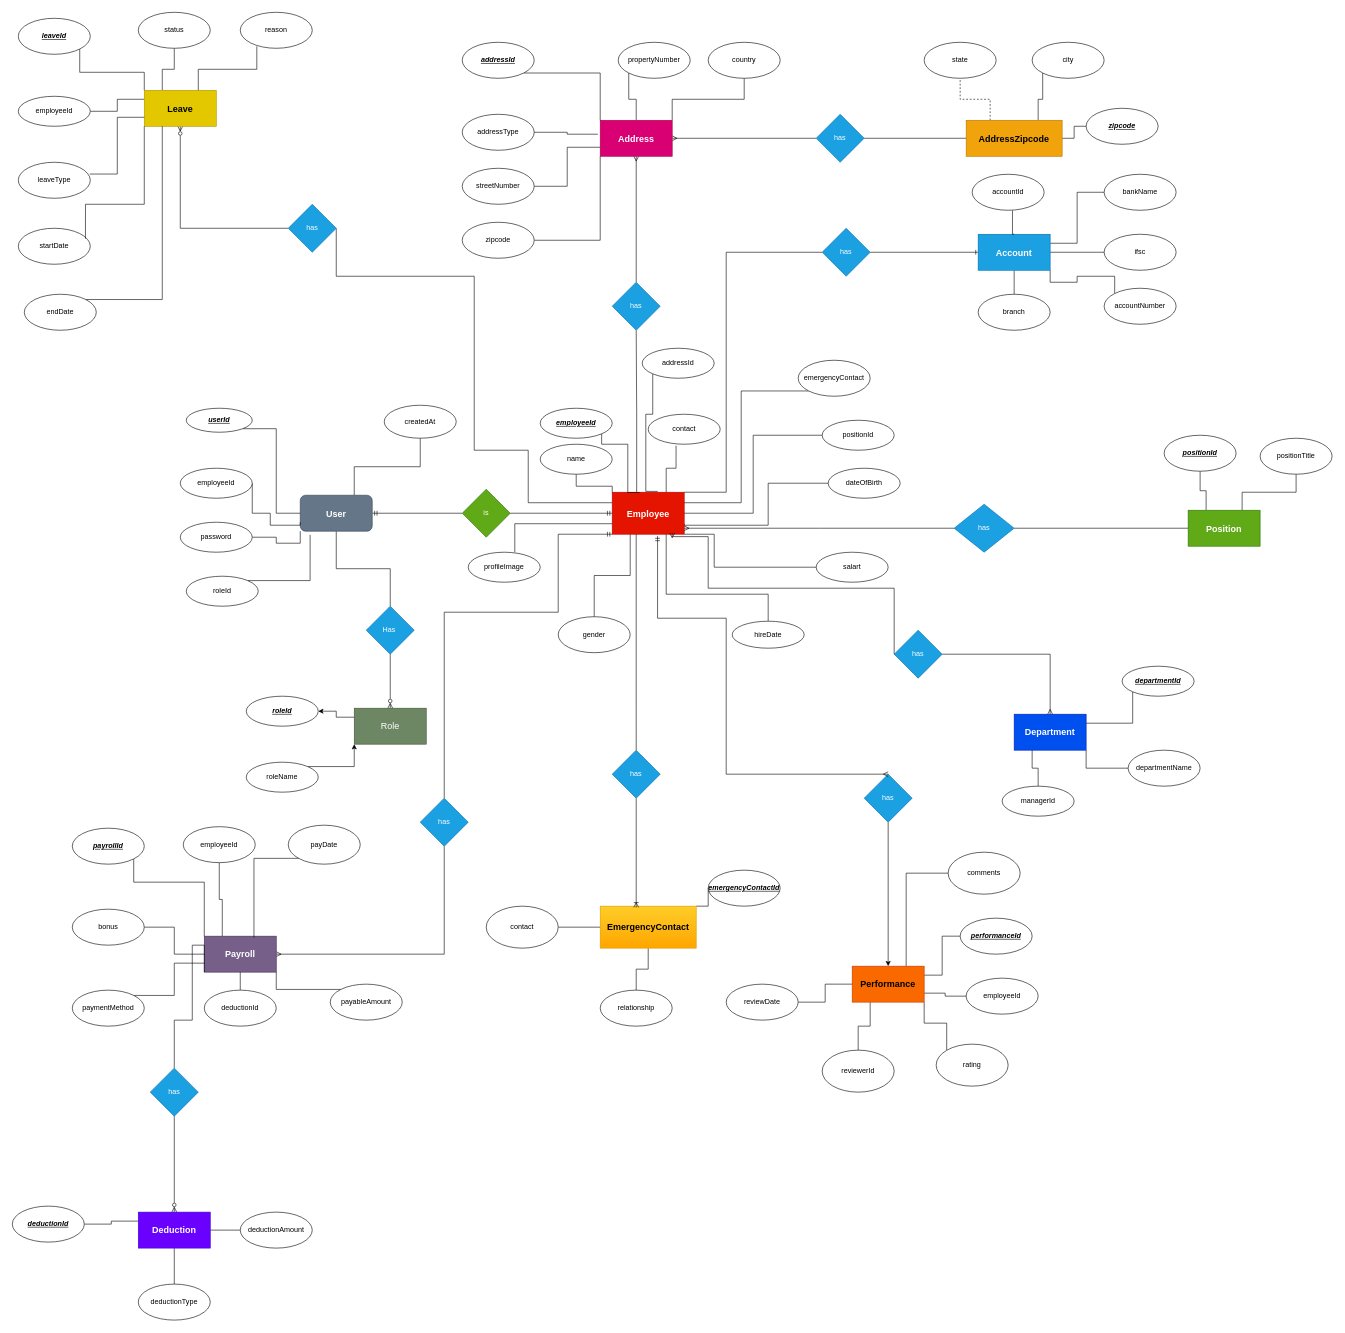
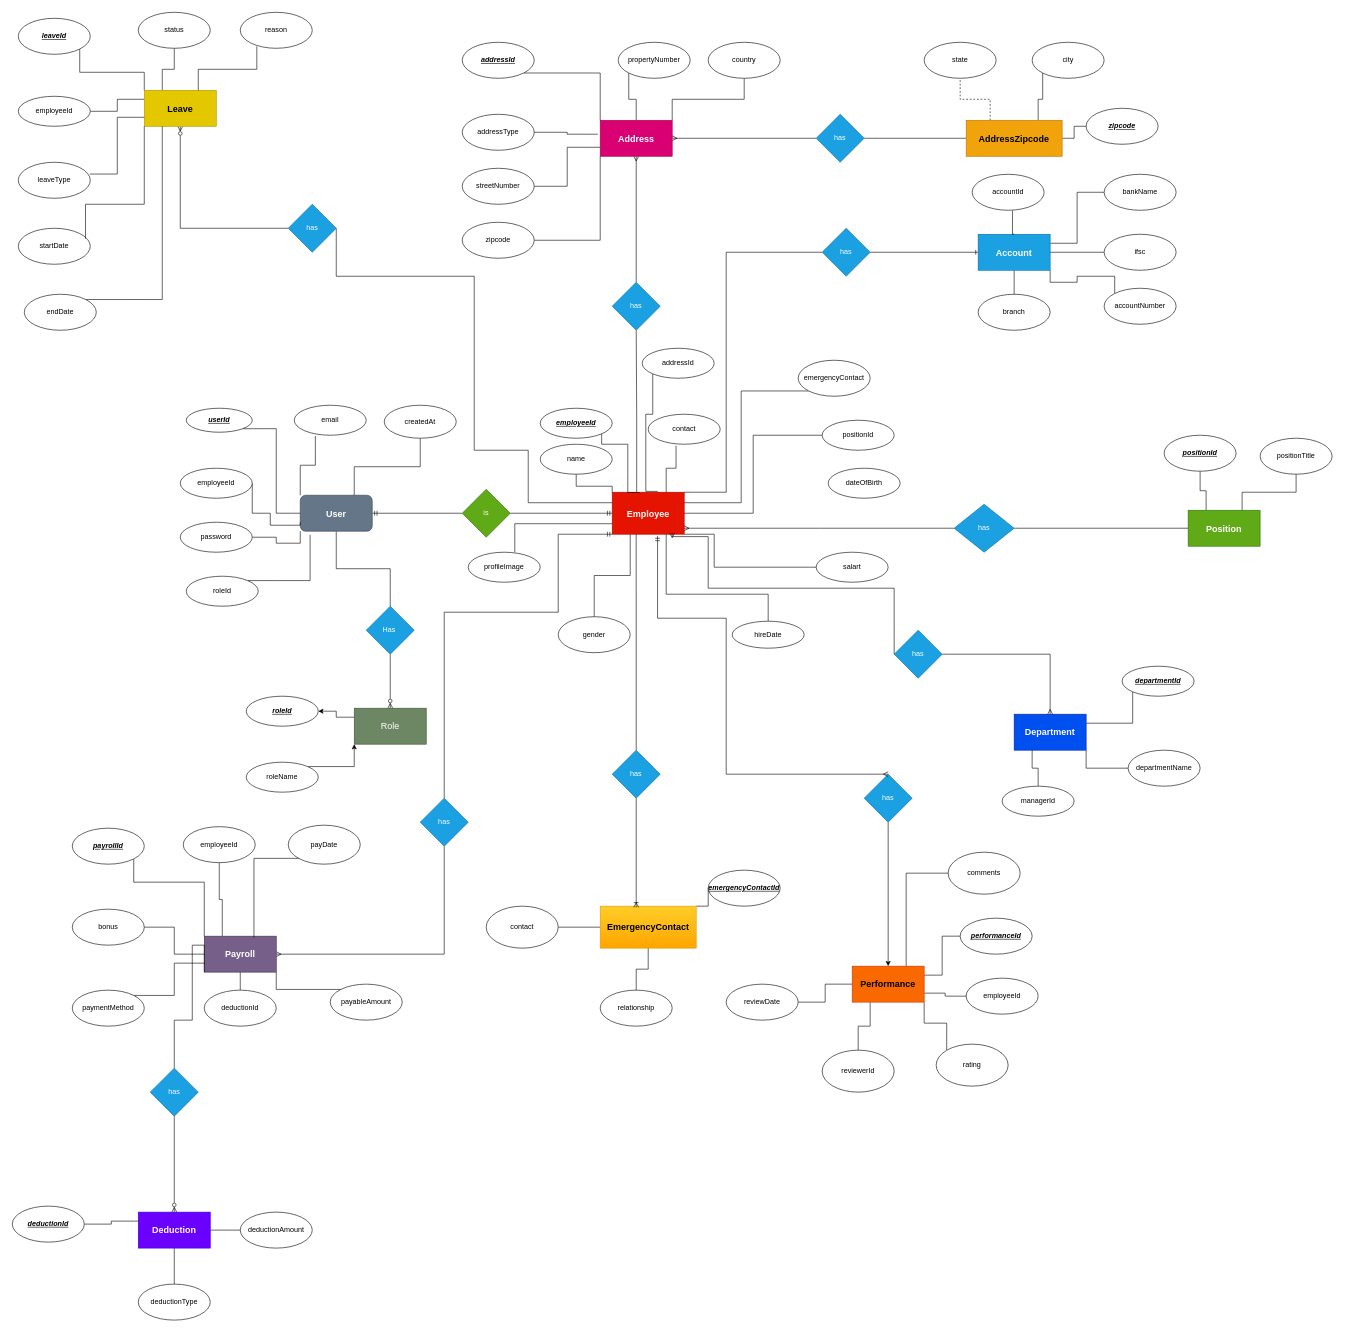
none -> (330, 420)
none -> (307, 465)
(768, 517) -> none
